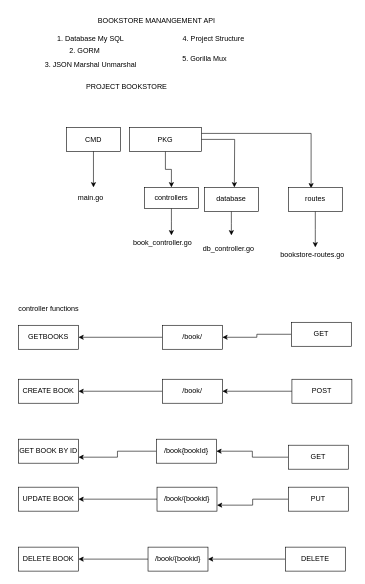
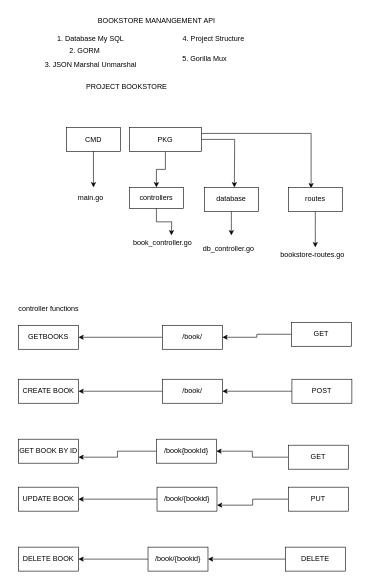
(171, 198) -> (156, 198)
